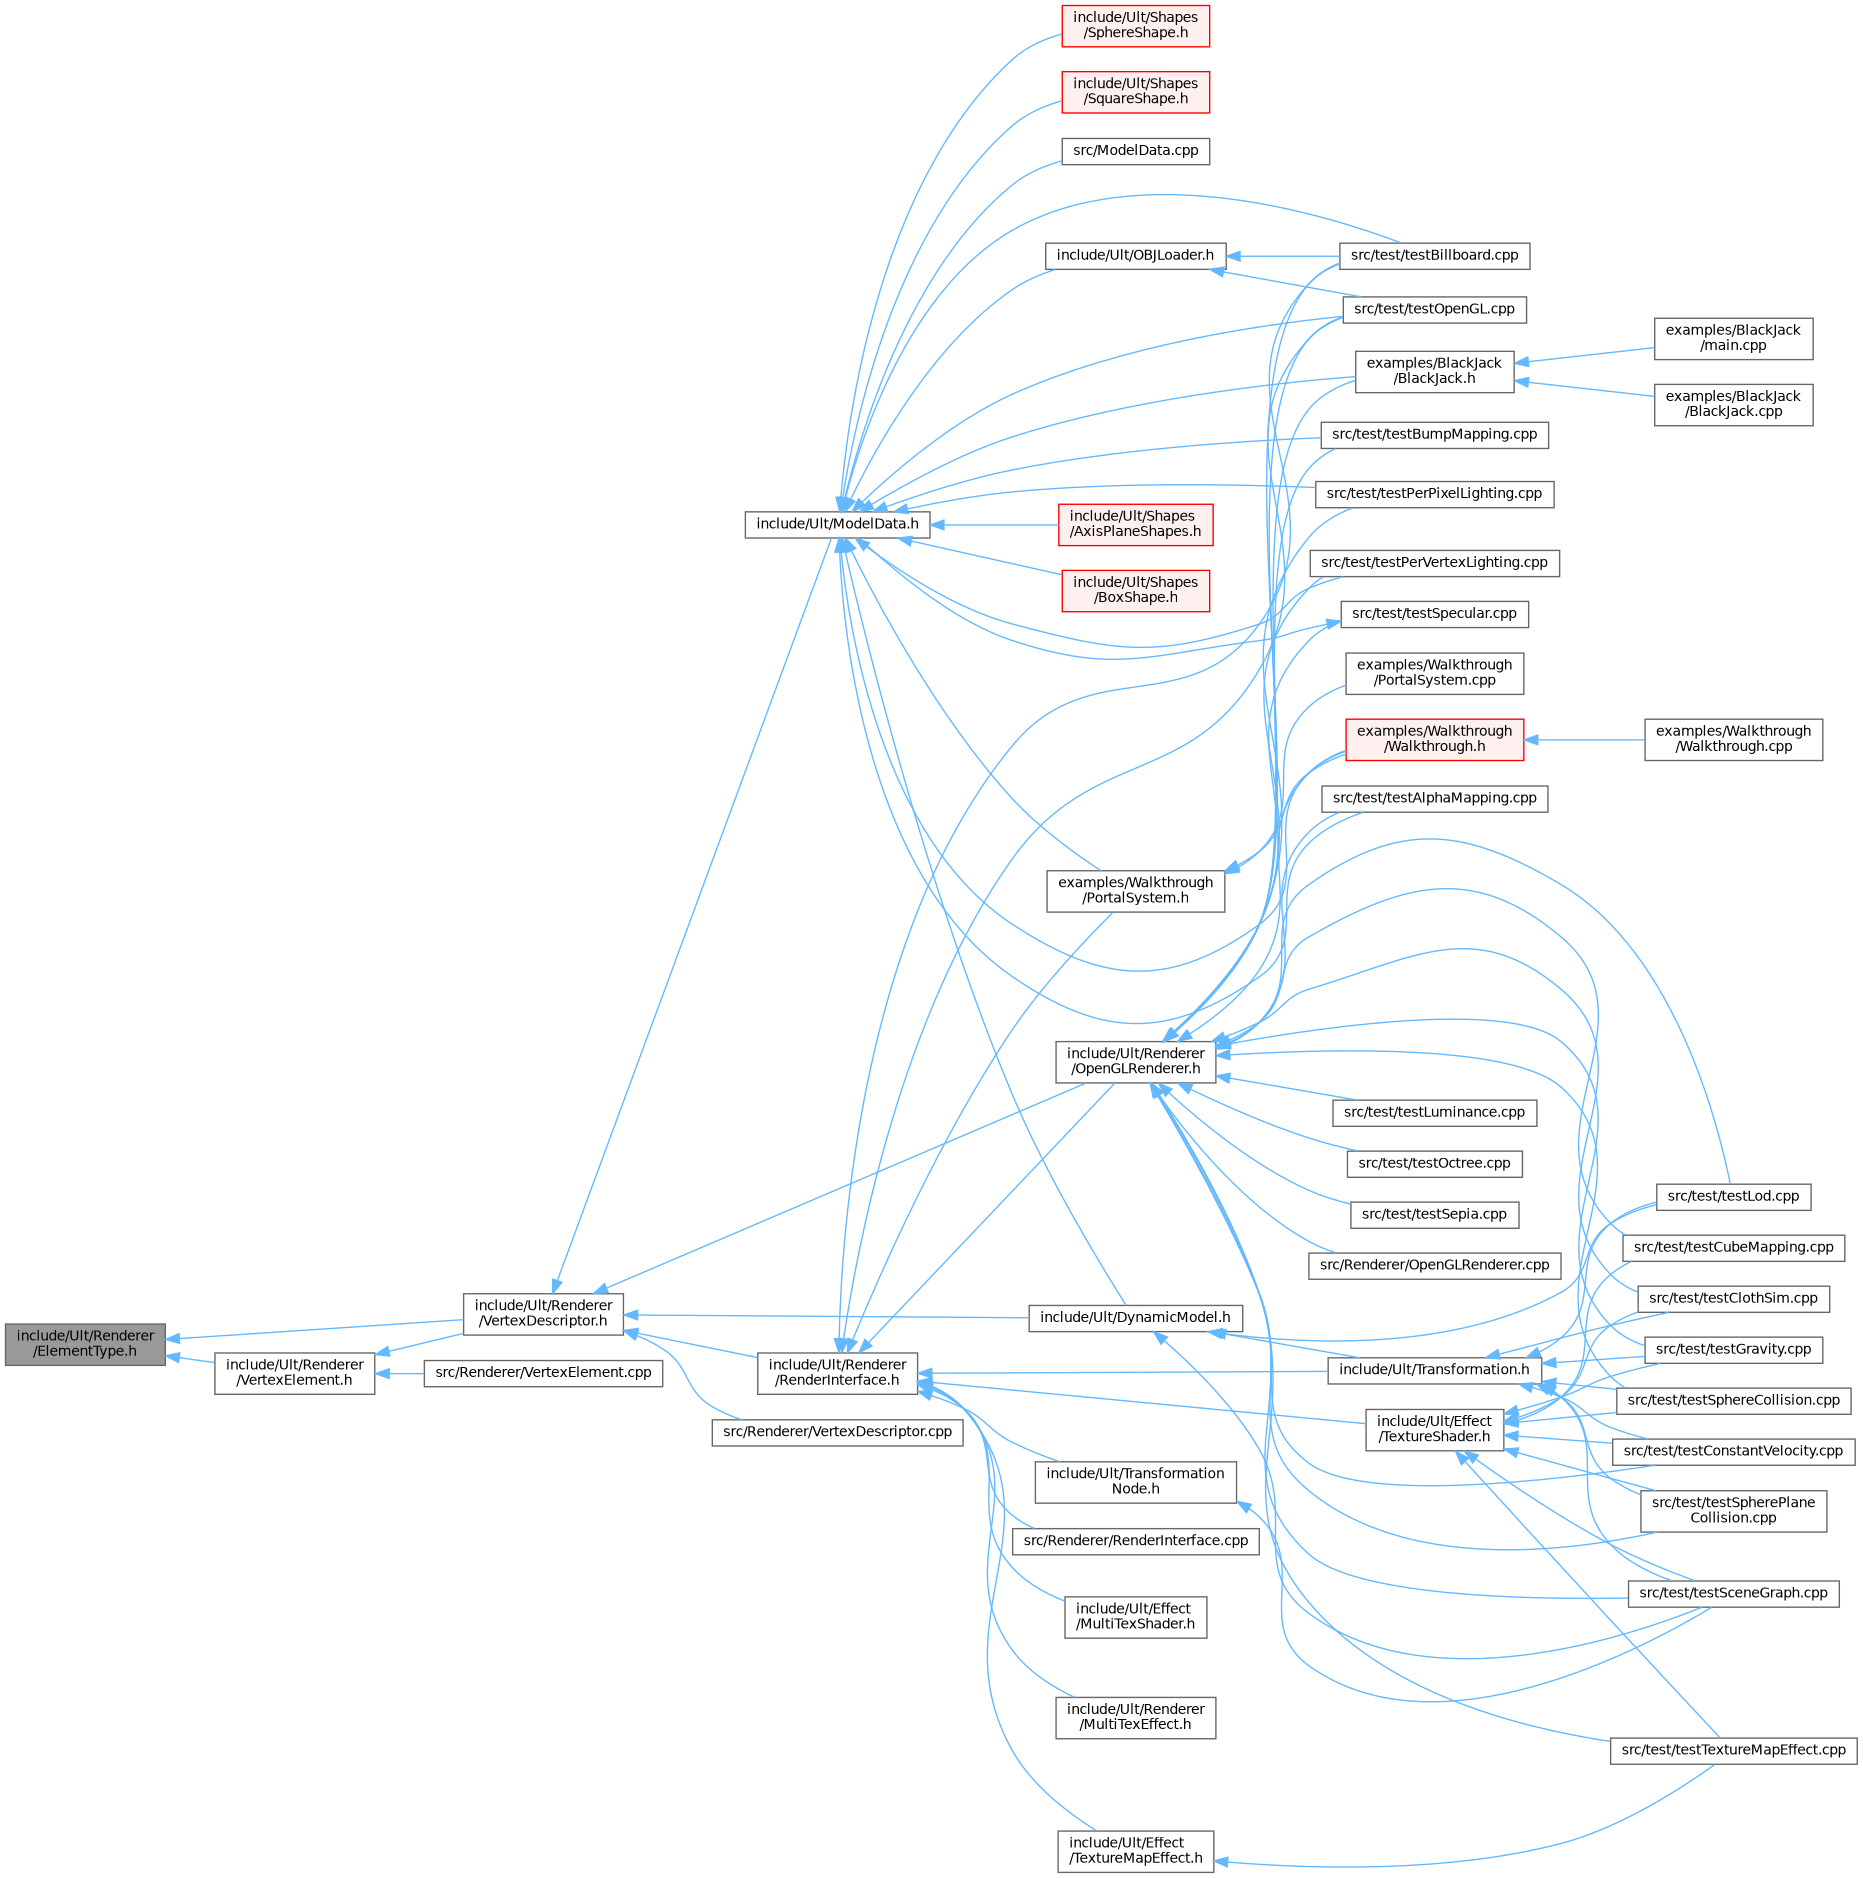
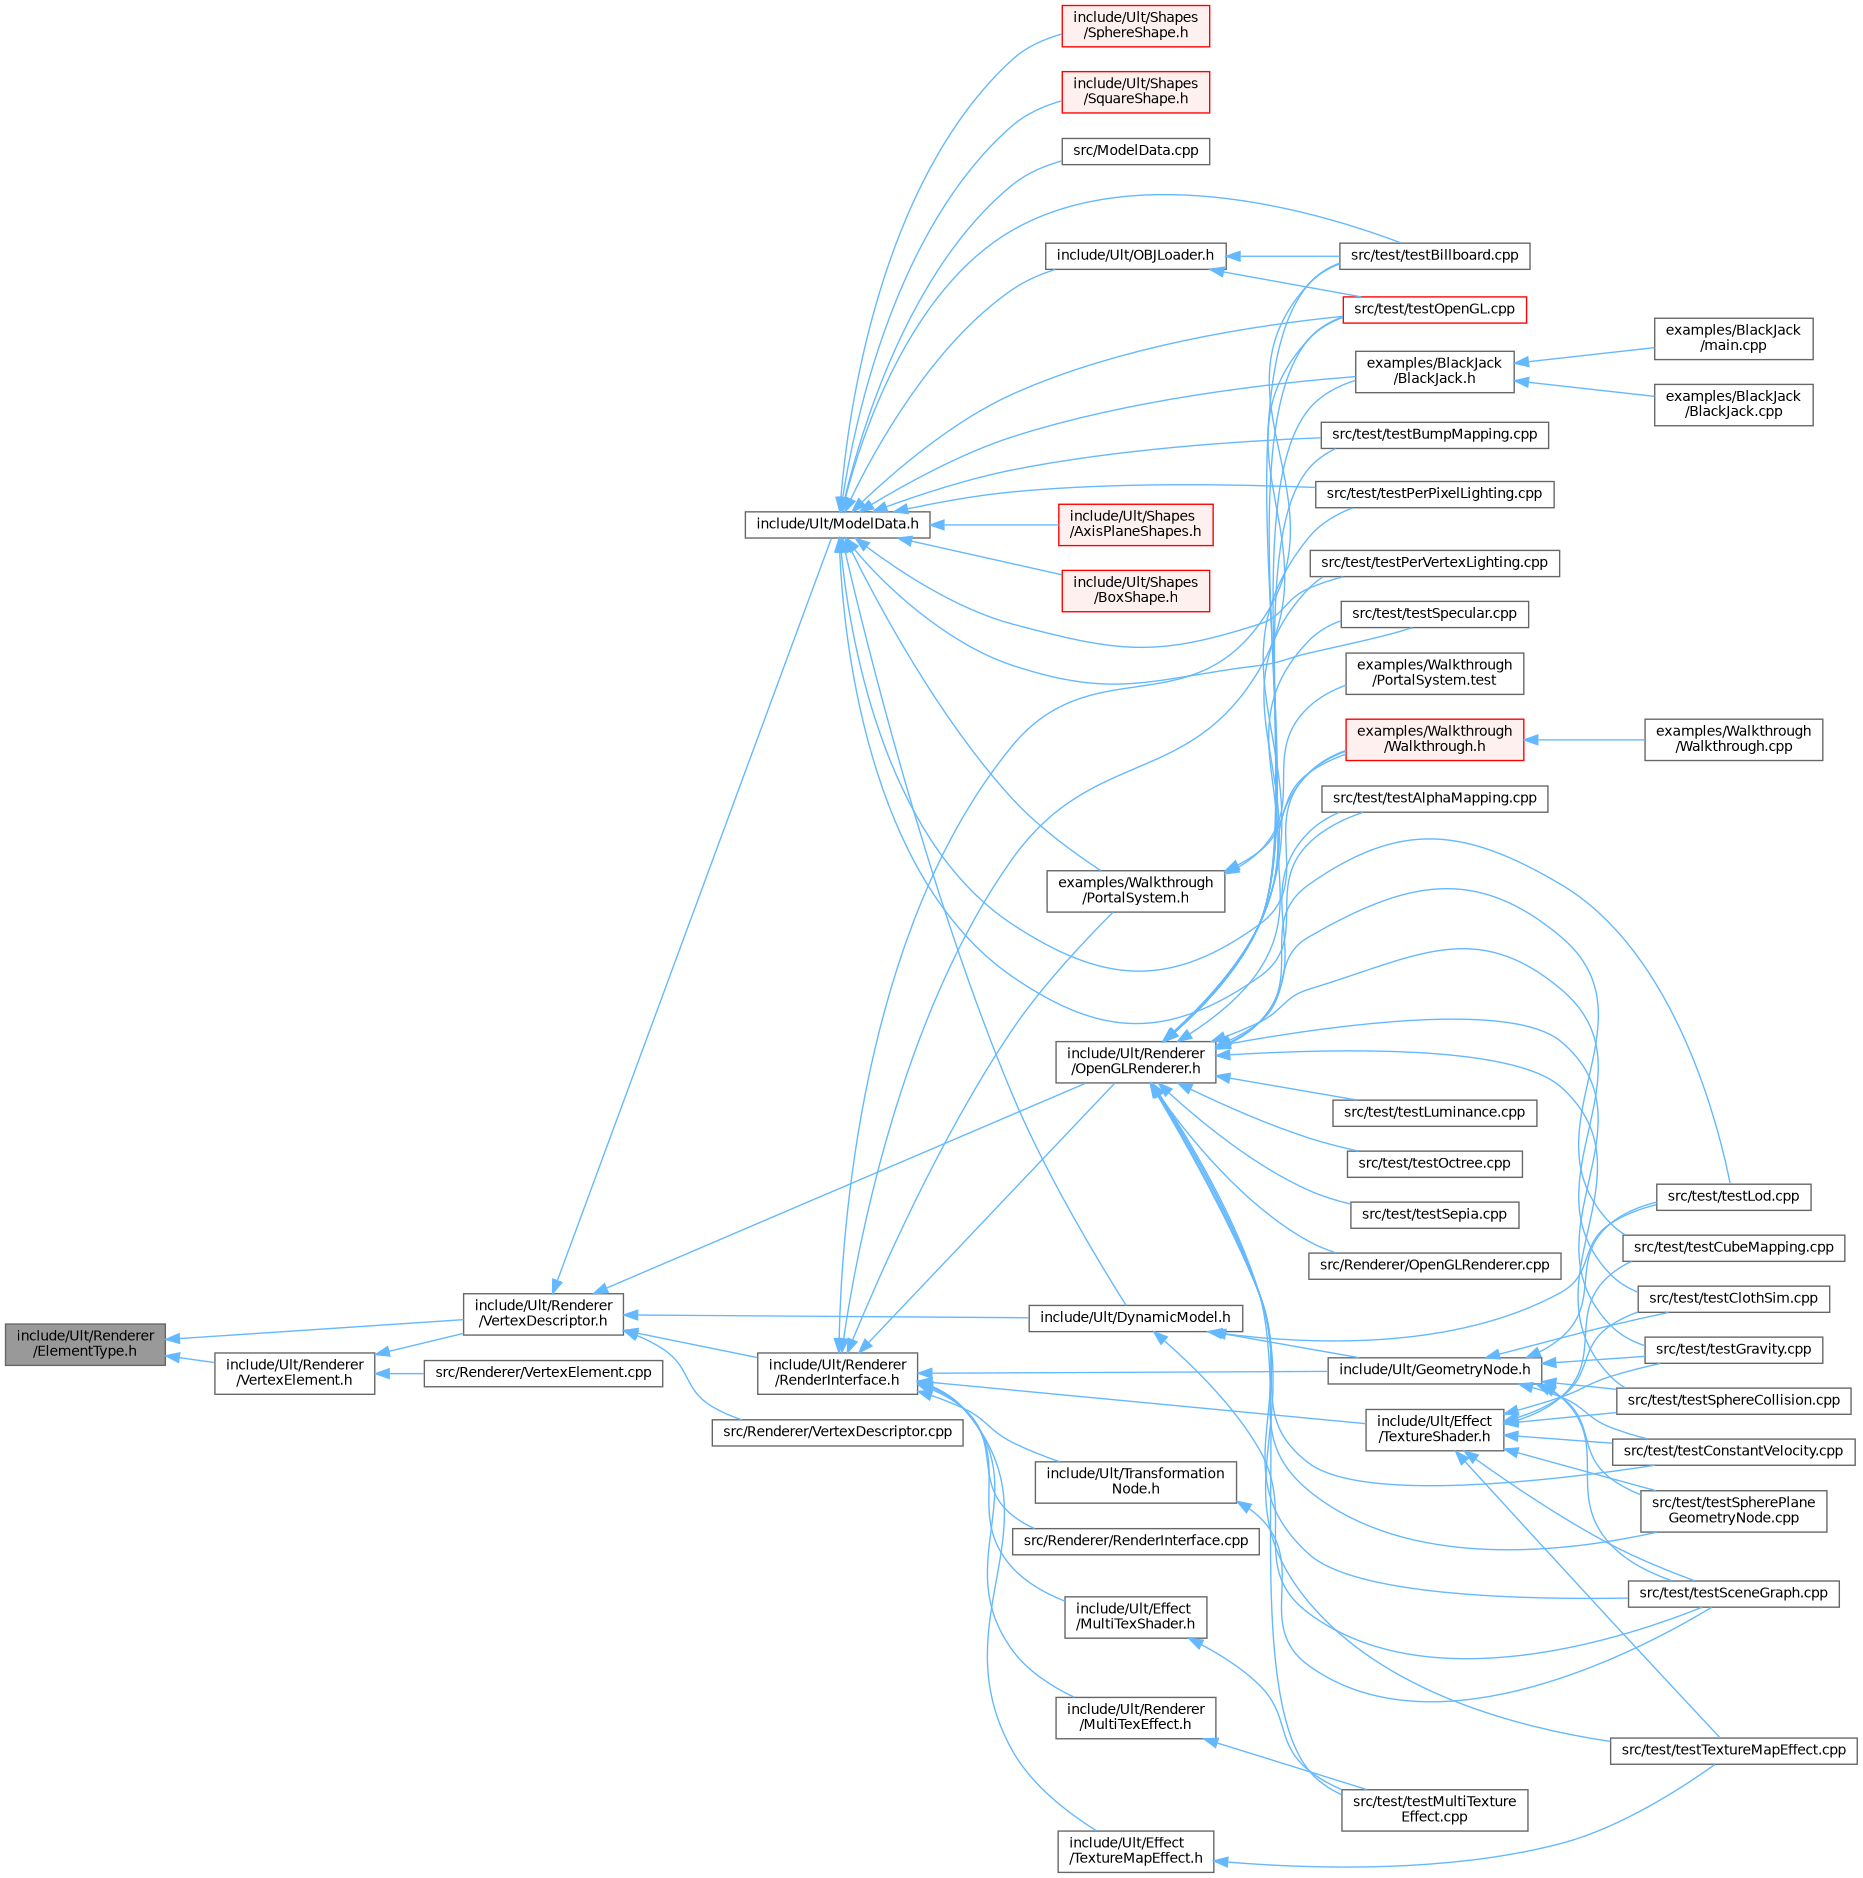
(1435, 310) -> (1435, 310)
(1078, 657) -> (1100, 683)
(1435, 674) -> (1435, 674)
(1435, 1371) -> (1435, 1371)
(1734, 1511) -> (1734, 1511)
none -> (1435, 1810)
